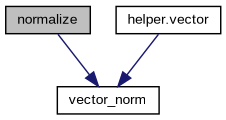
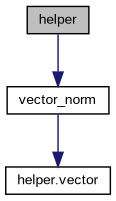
(48, 20) -> (58, 20)
(143, 55) -> (58, 133)
